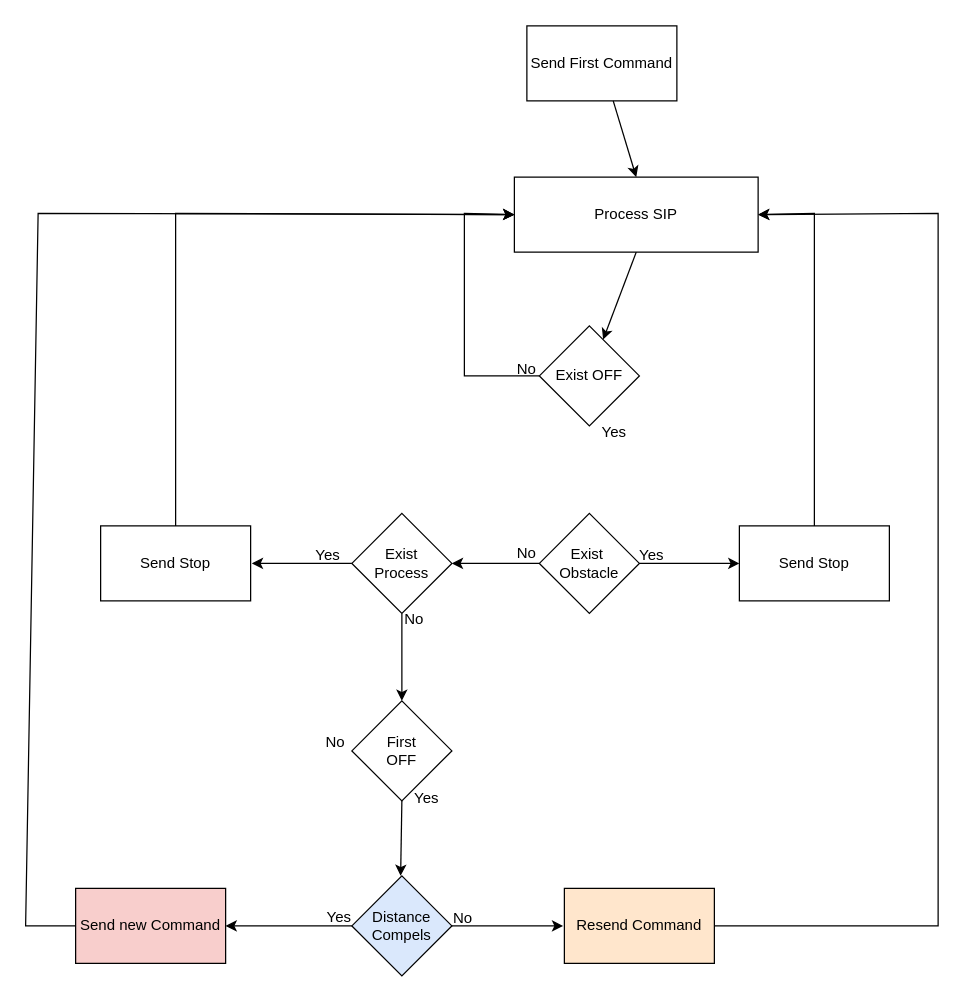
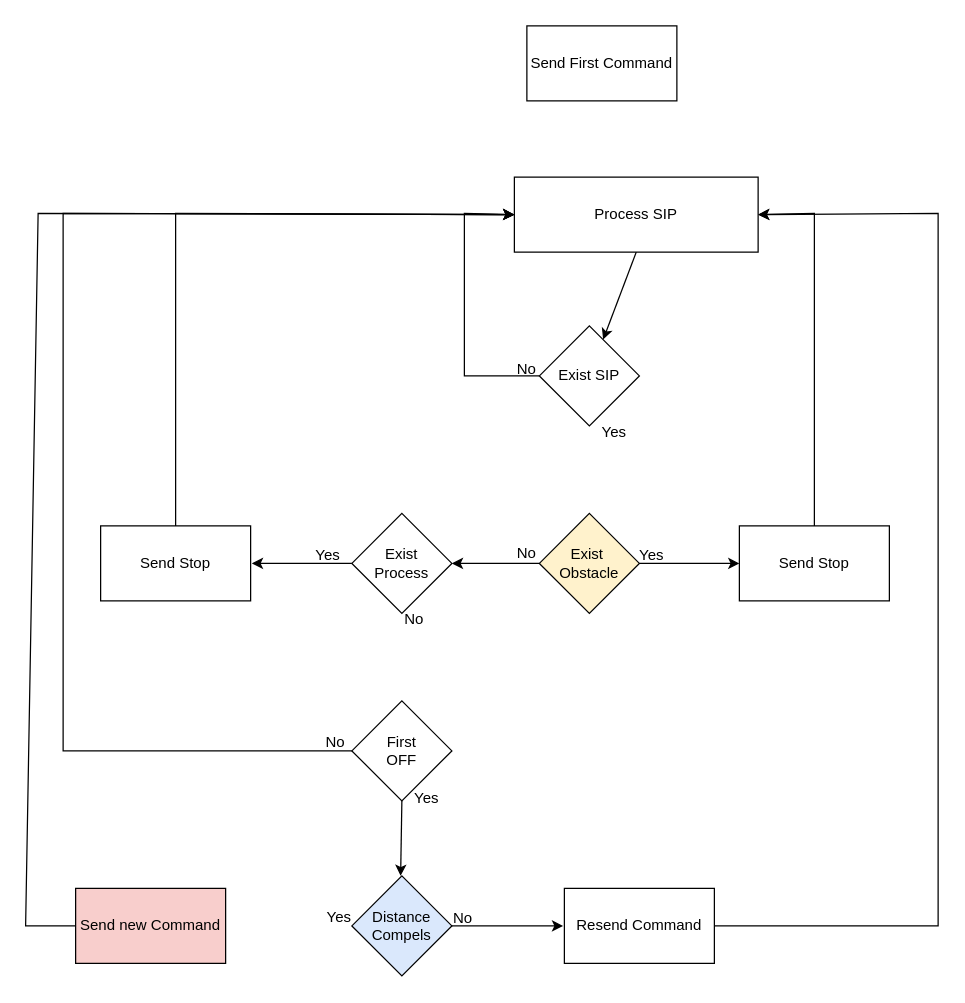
(623, 134) -> none
(589, 376) -> (589, 376)
(589, 563) -> (589, 563)
none -> (63, 628)
(402, 652) -> none
(293, 926) -> none
(639, 926) -> (639, 926)
